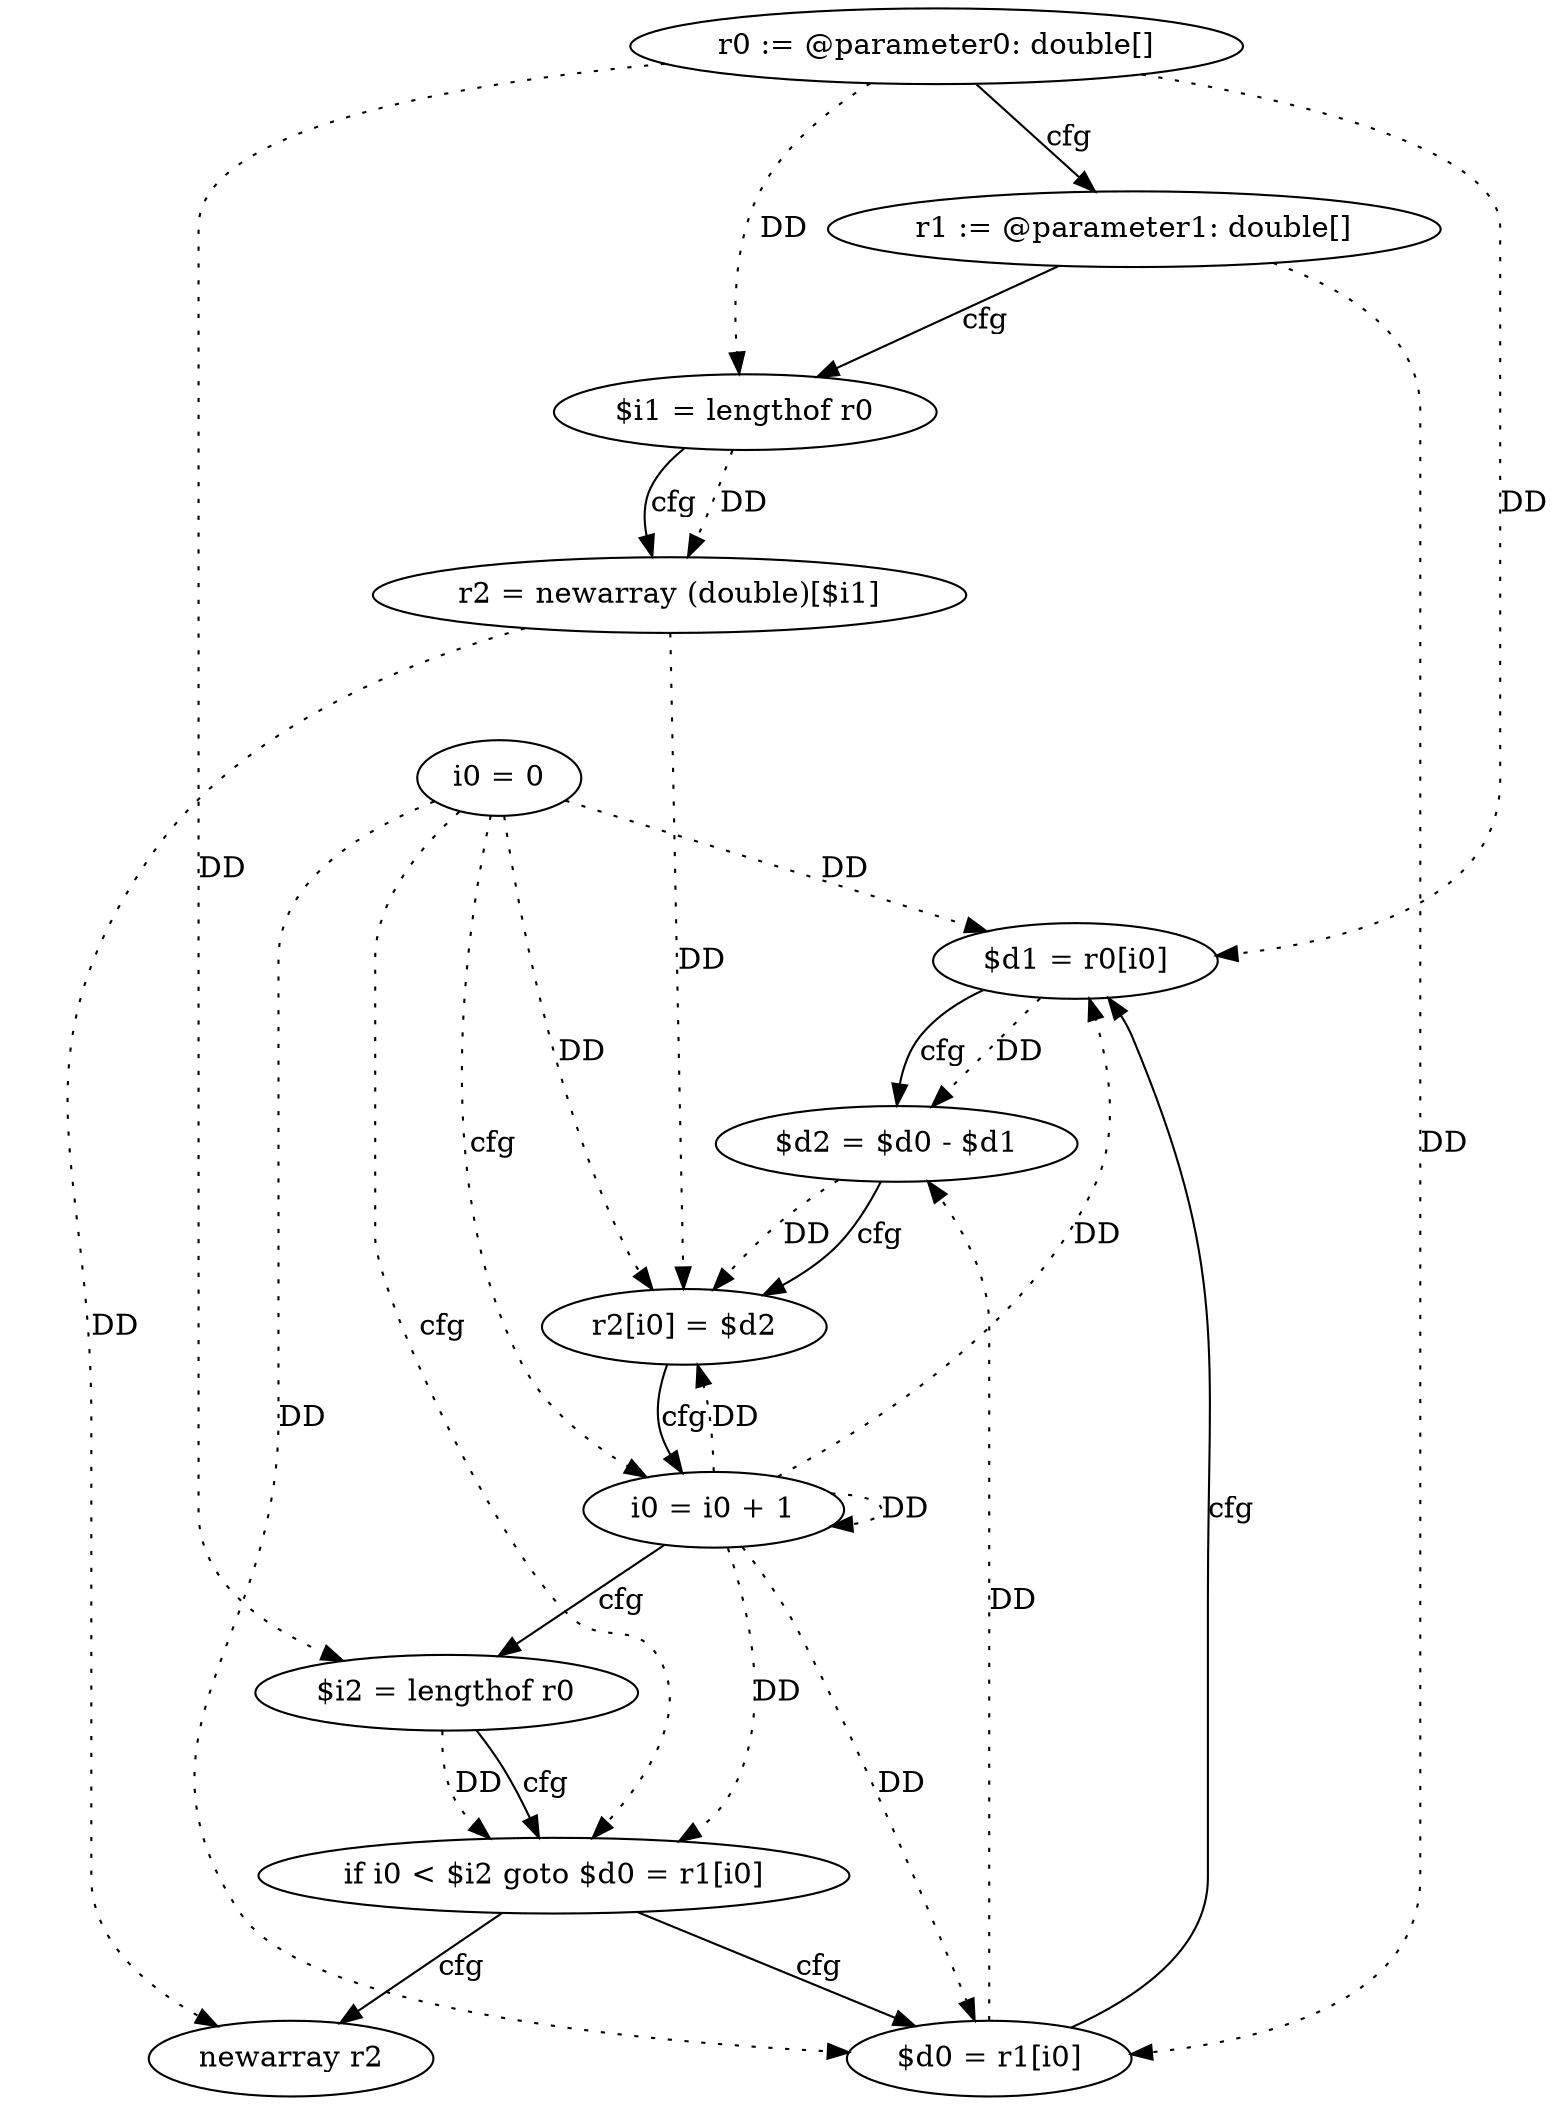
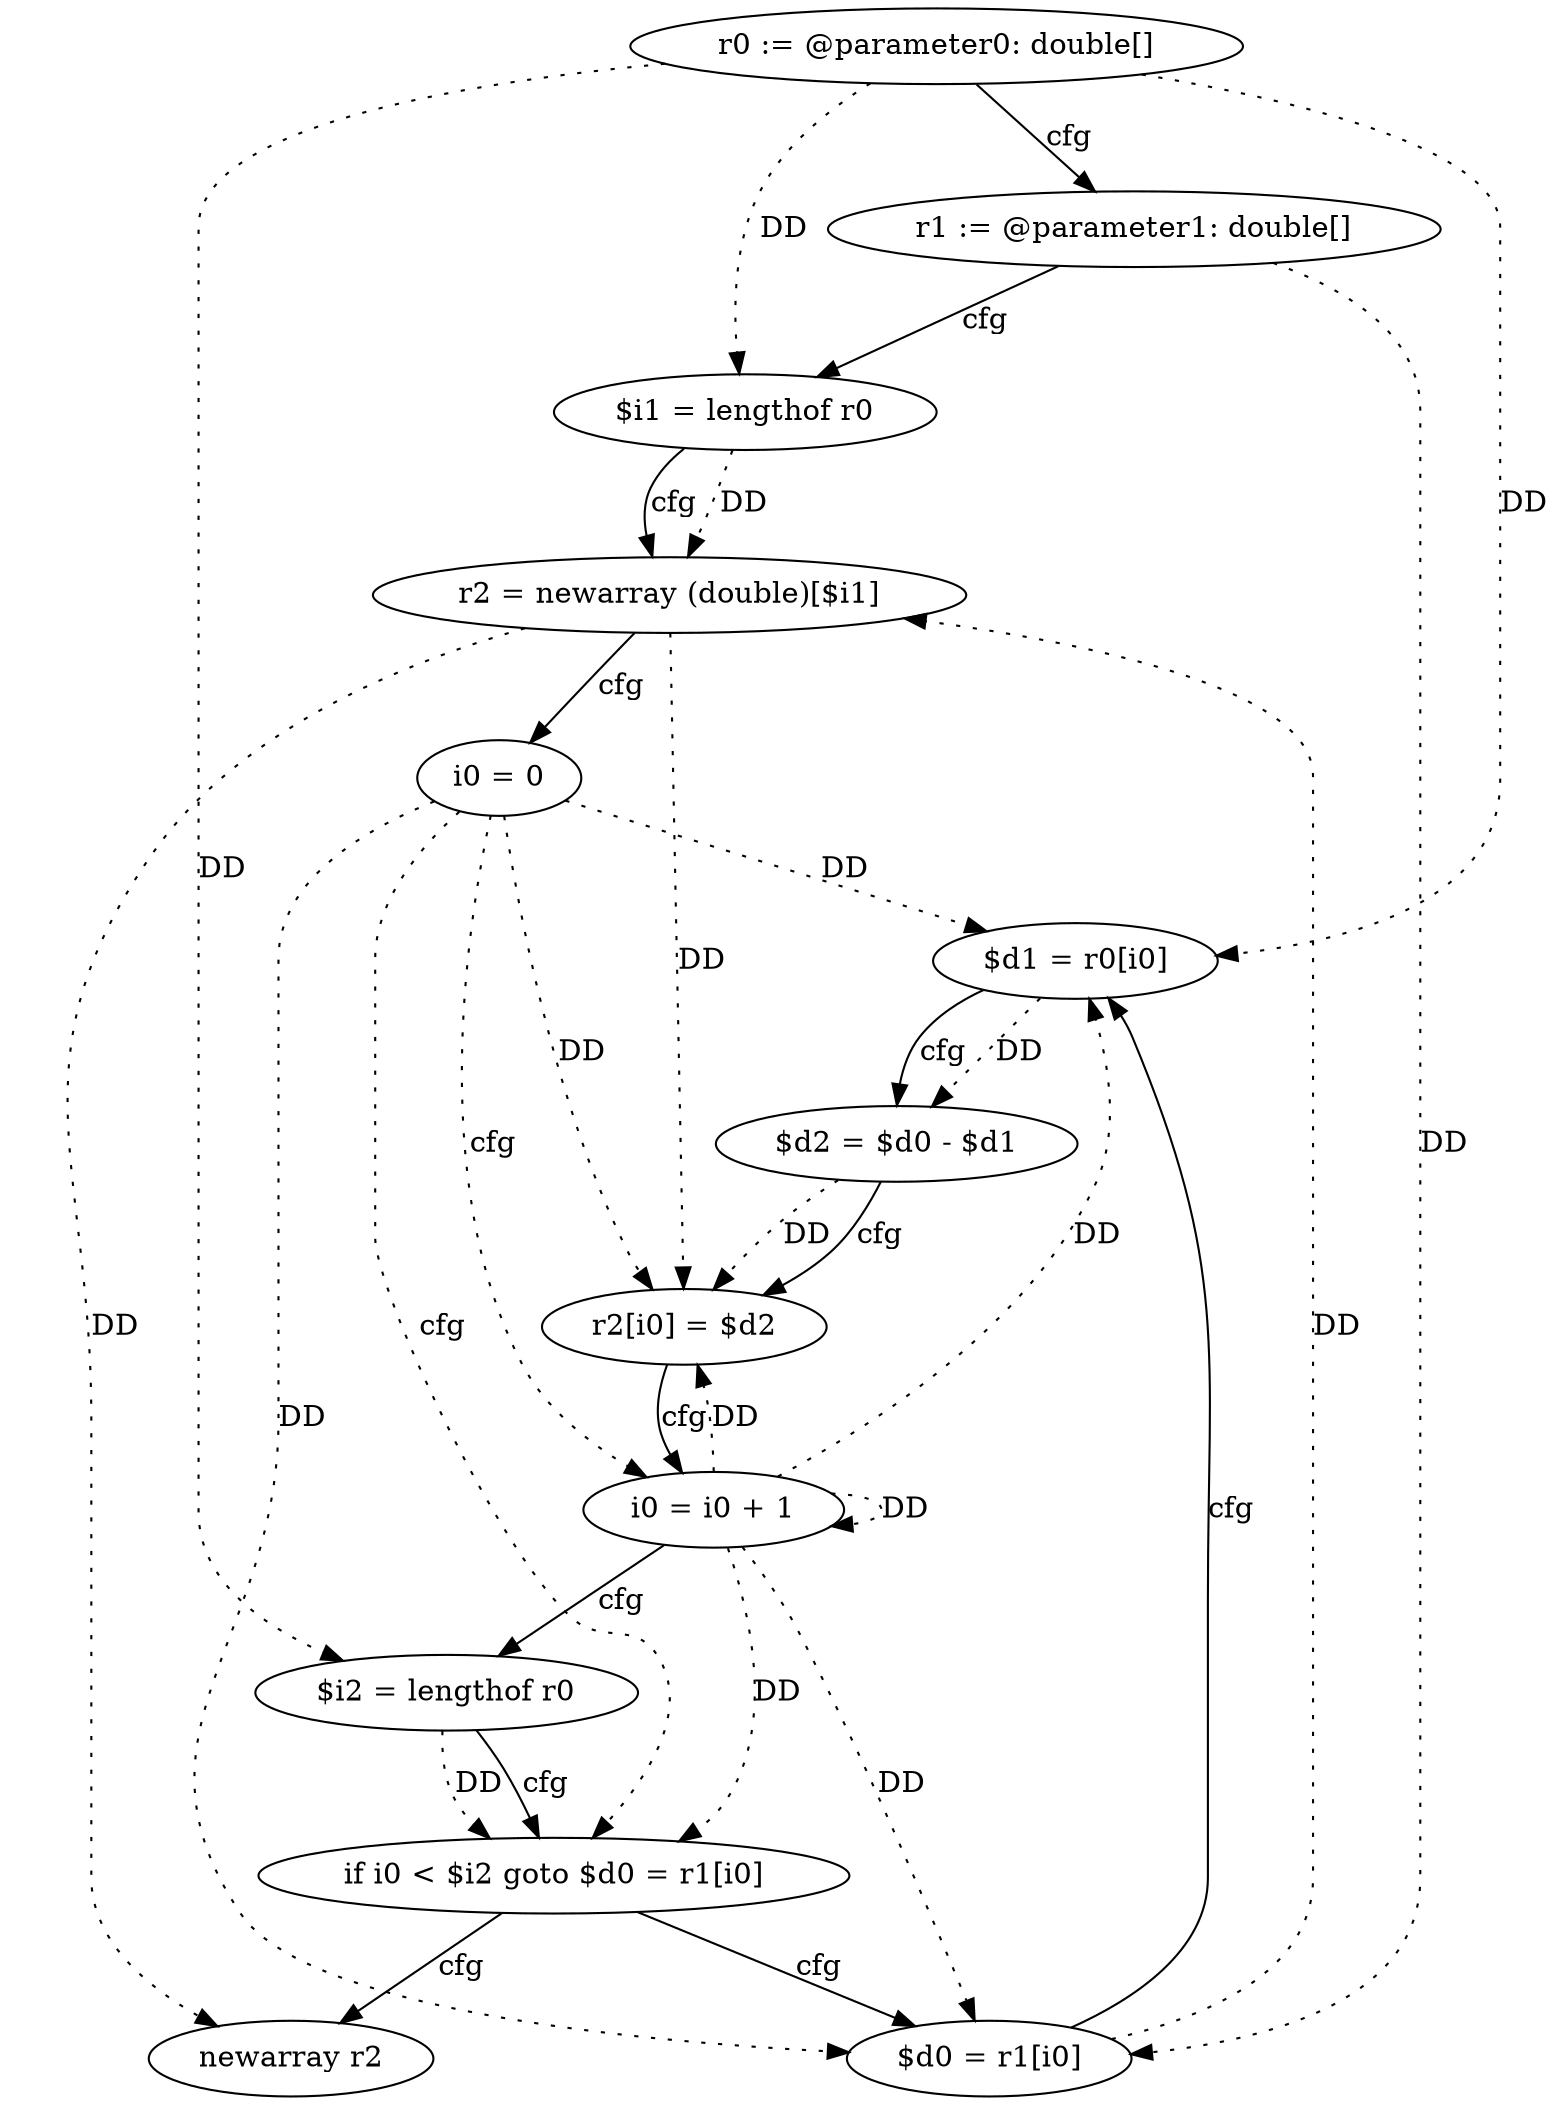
none -> (589, 680)
(989, 1604) -> (1313, 1248)
